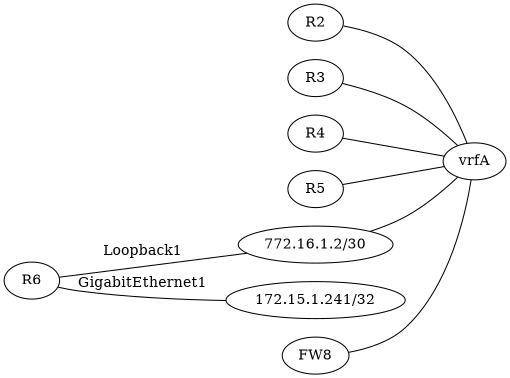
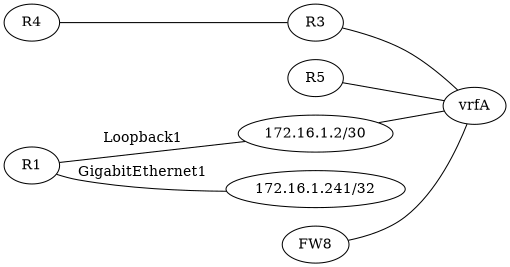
(316, 23) -> none
(393, 147) -> (174, 23)
(316, 245) -> (316, 134)
(32, 281) -> (32, 165)
(316, 300) -> (316, 189)
